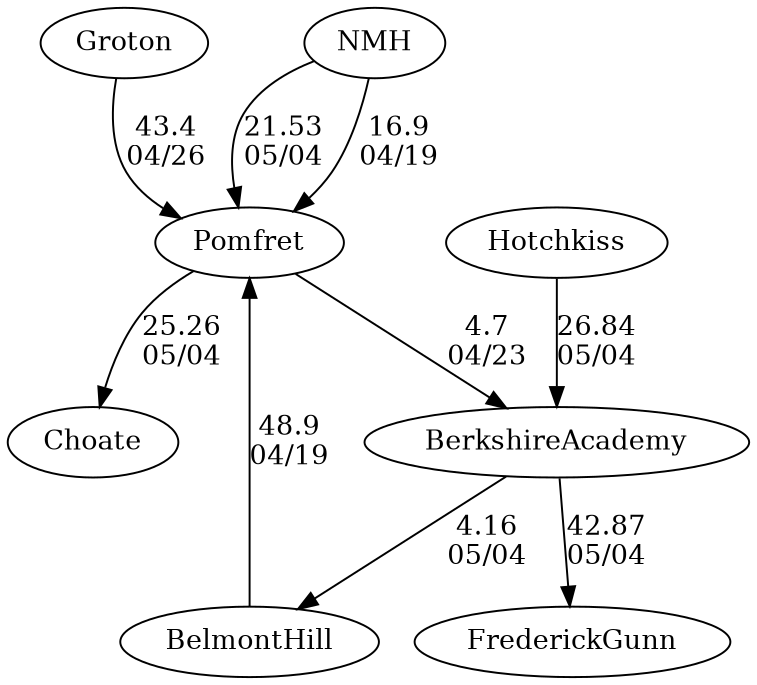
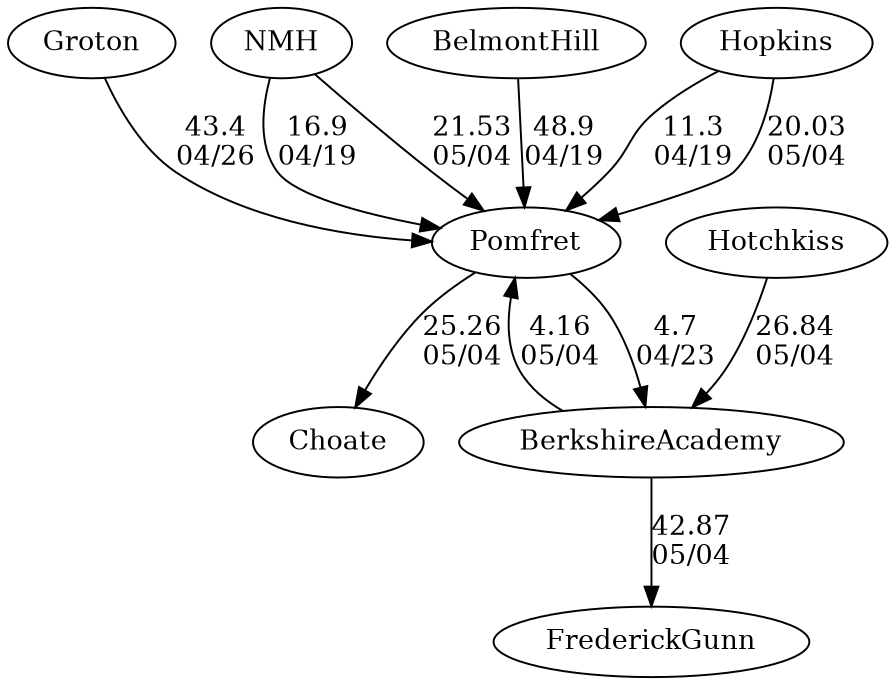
none -> (777, 43)
(410, 537) -> (516, 363)
